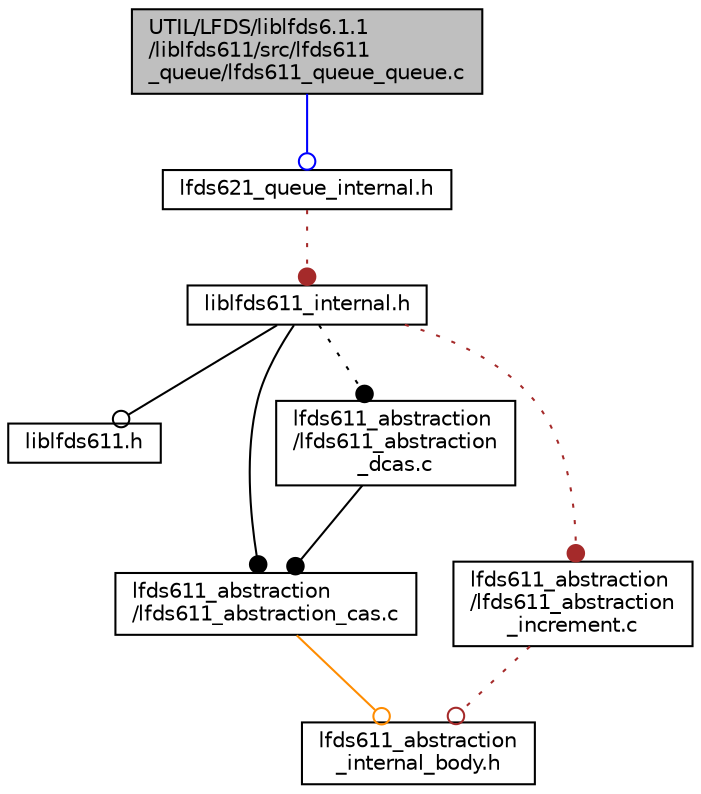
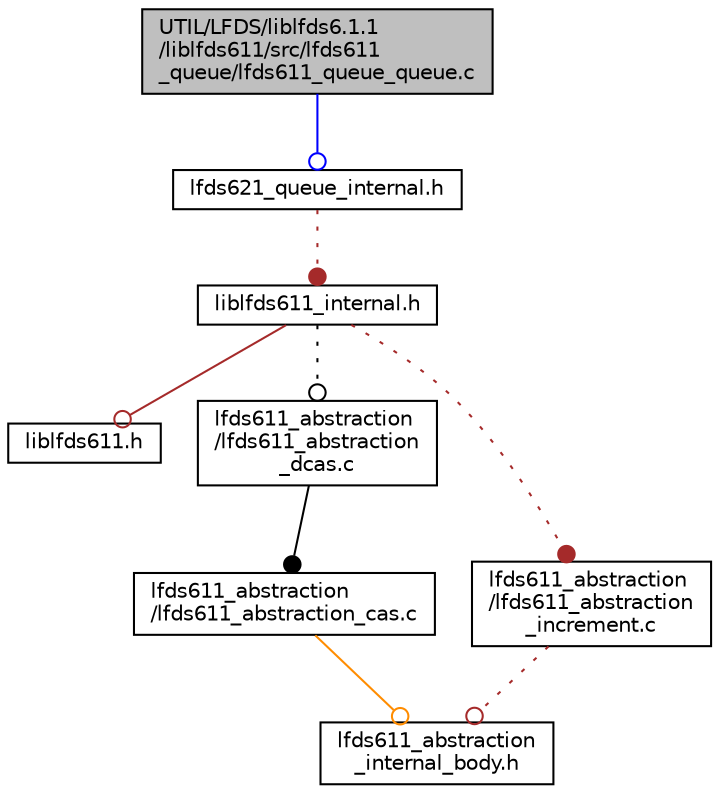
(339, 356) -> (317, 355)
(203, 370) -> (208, 370)
(252, 436) -> none
